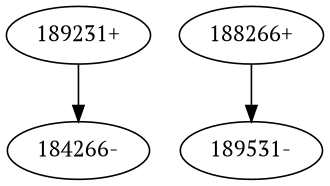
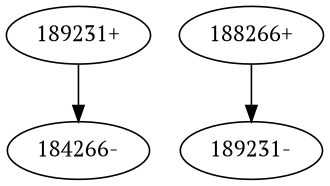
(251, 151) -> (251, 151)
